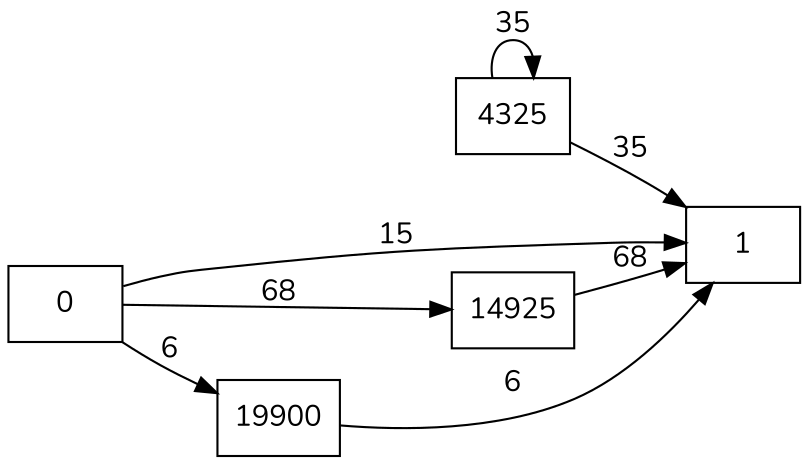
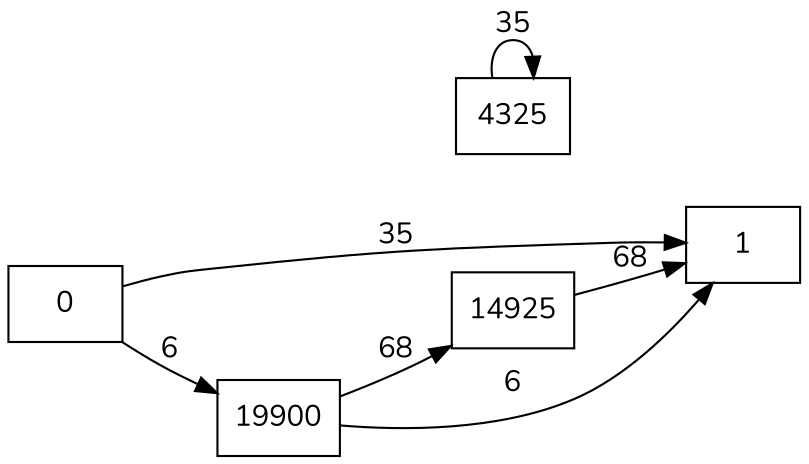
(620, 168) -> none
(396, 235) -> (396, 235)
(276, 307) -> (387, 378)
